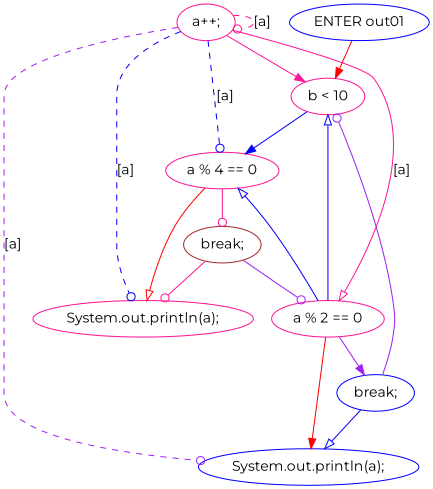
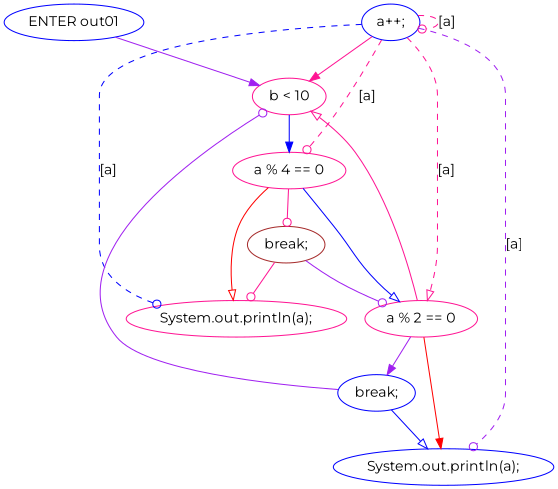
(206, 22) -> (391, 22)
(346, 55) -> (183, 60)
(214, 92) -> (348, 95)
(389, 113) -> (437, 160)
(328, 213) -> (383, 200)
(284, 246) -> (346, 243)
